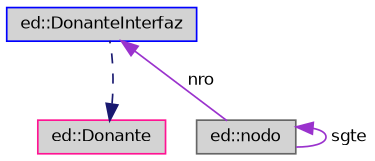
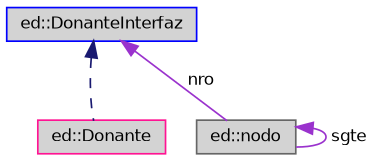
(113, 72) -> (90, 89)
